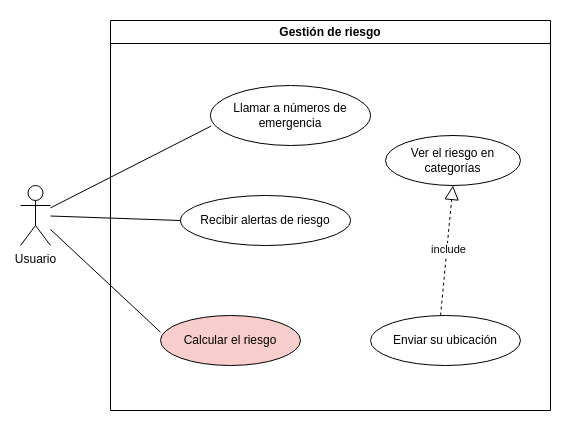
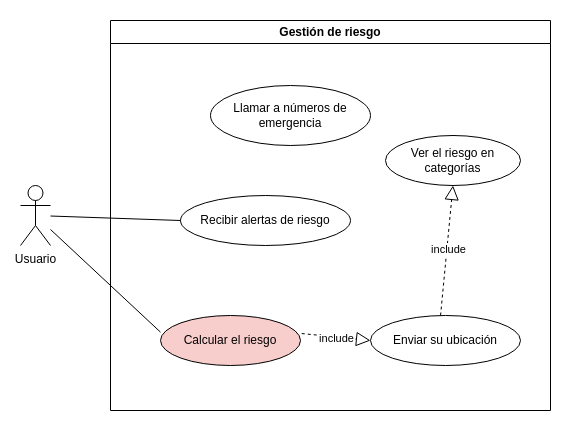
(131, 167) -> none
none -> (329, 336)
